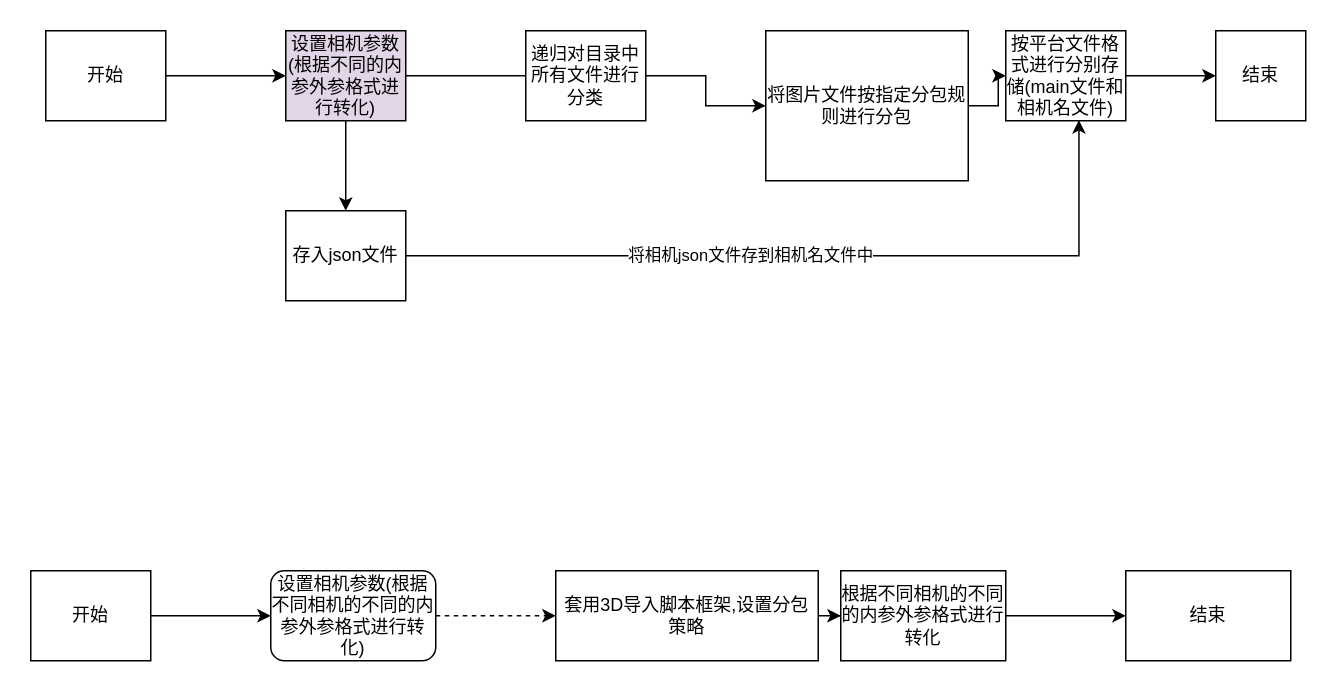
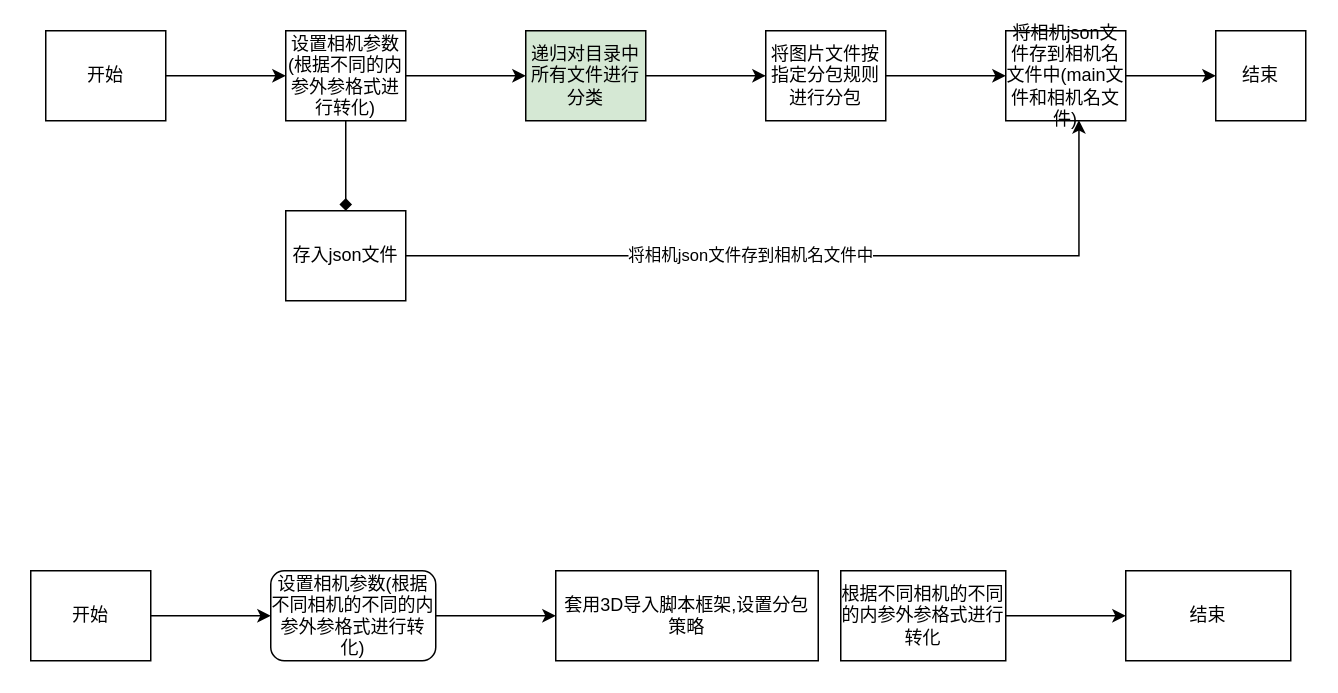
(346, 76) -> (346, 76)
(518, 76) -> (514, 76)
(586, 76) -> (586, 76)
(1066, 76) -> (1066, 76)
(867, 106) -> (826, 76)
(346, 199) -> (346, 198)
(491, 616) -> (491, 616)
(829, 616) -> none
